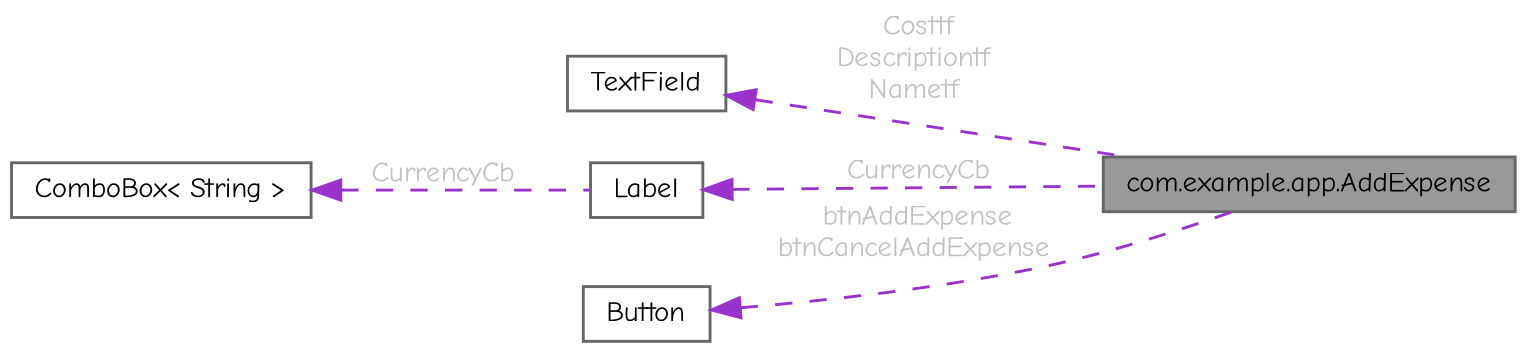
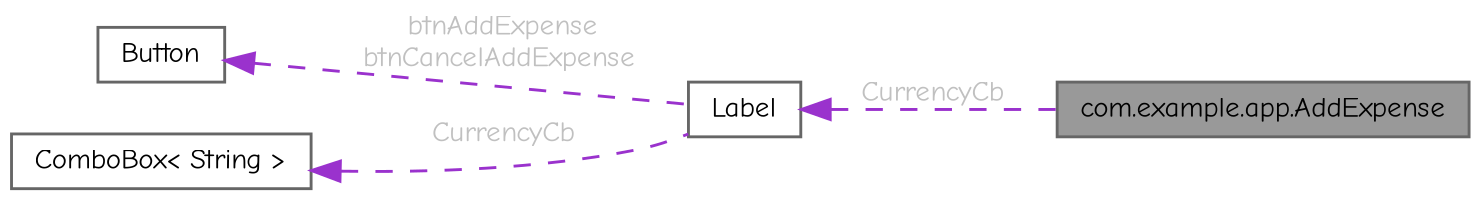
(647, 84) -> none
(990, 277) -> (471, 84)
